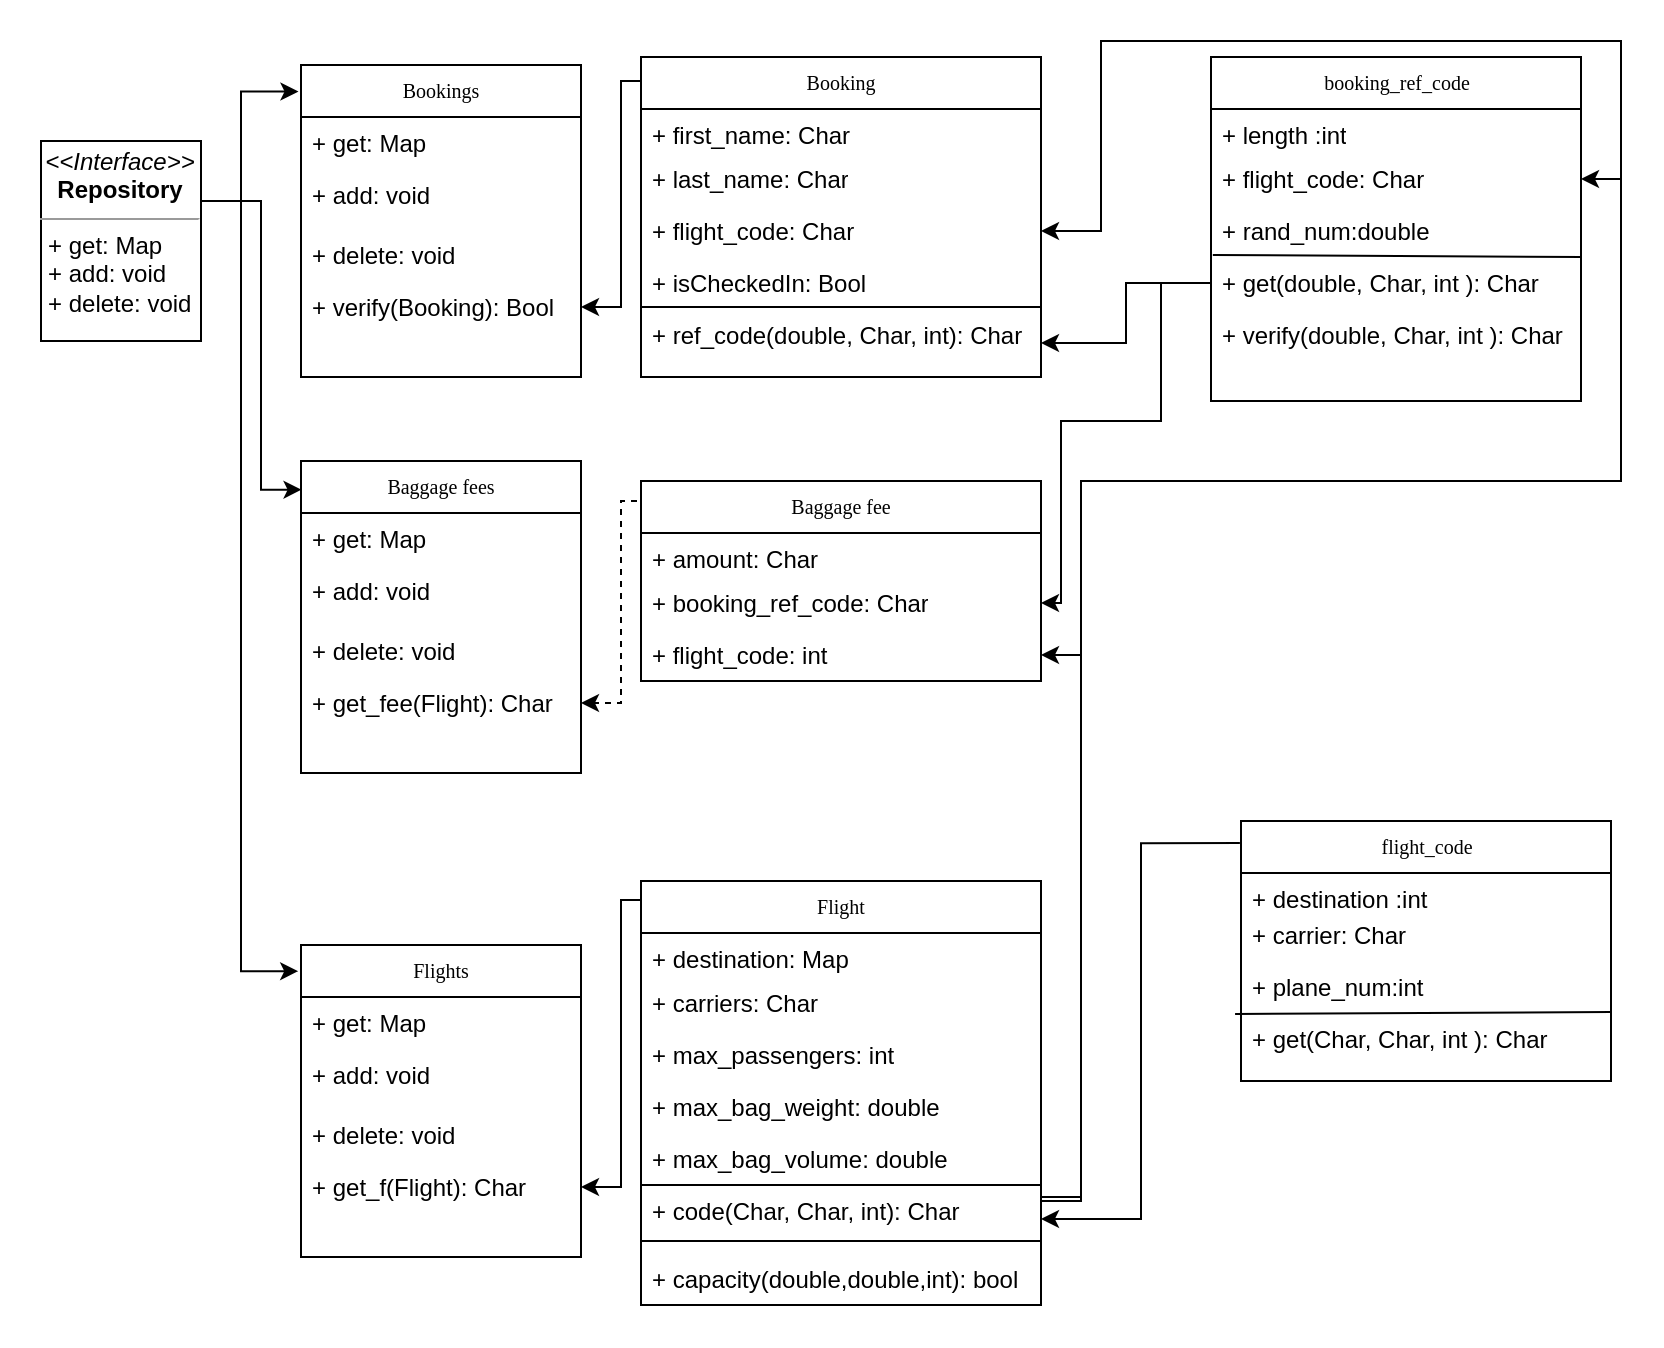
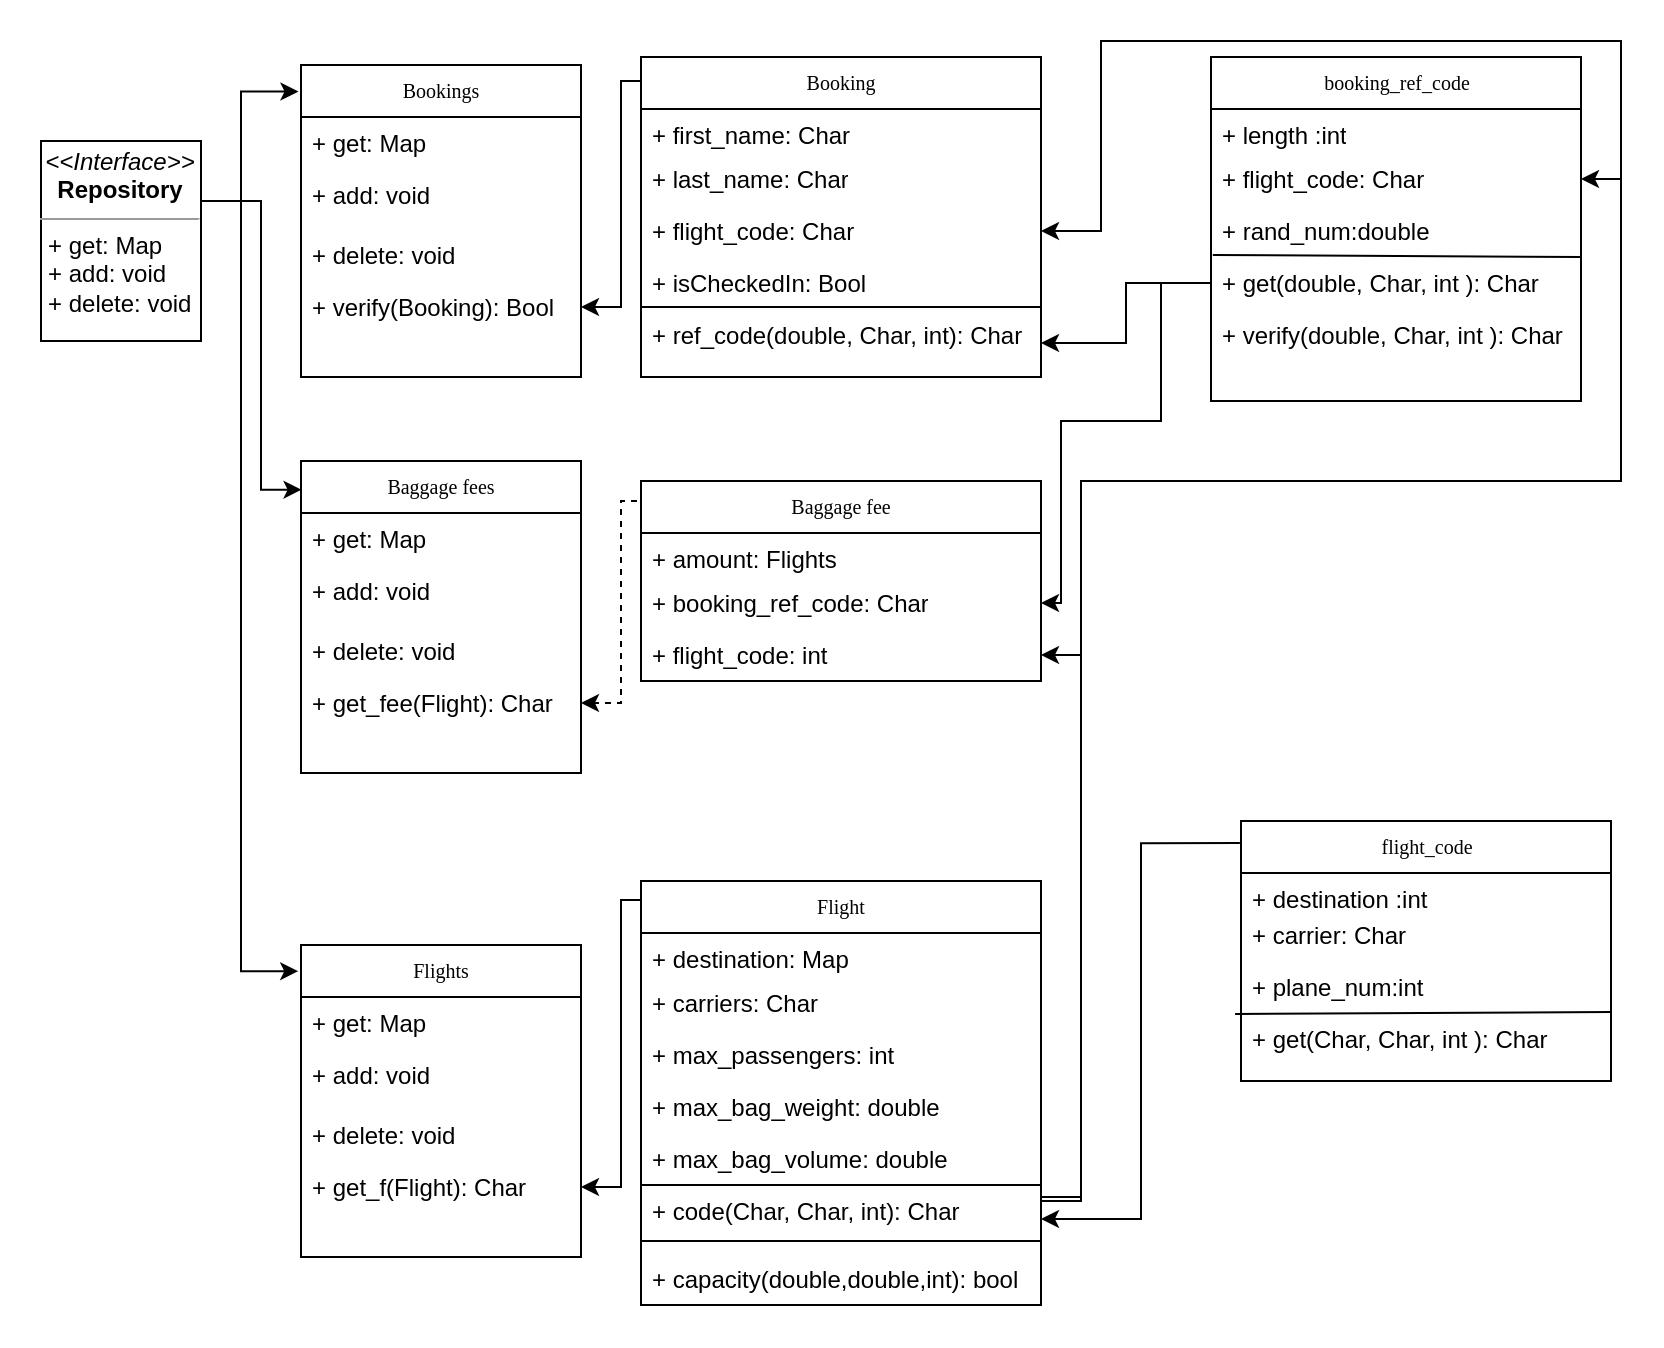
(738, 561) -> (752, 561)
